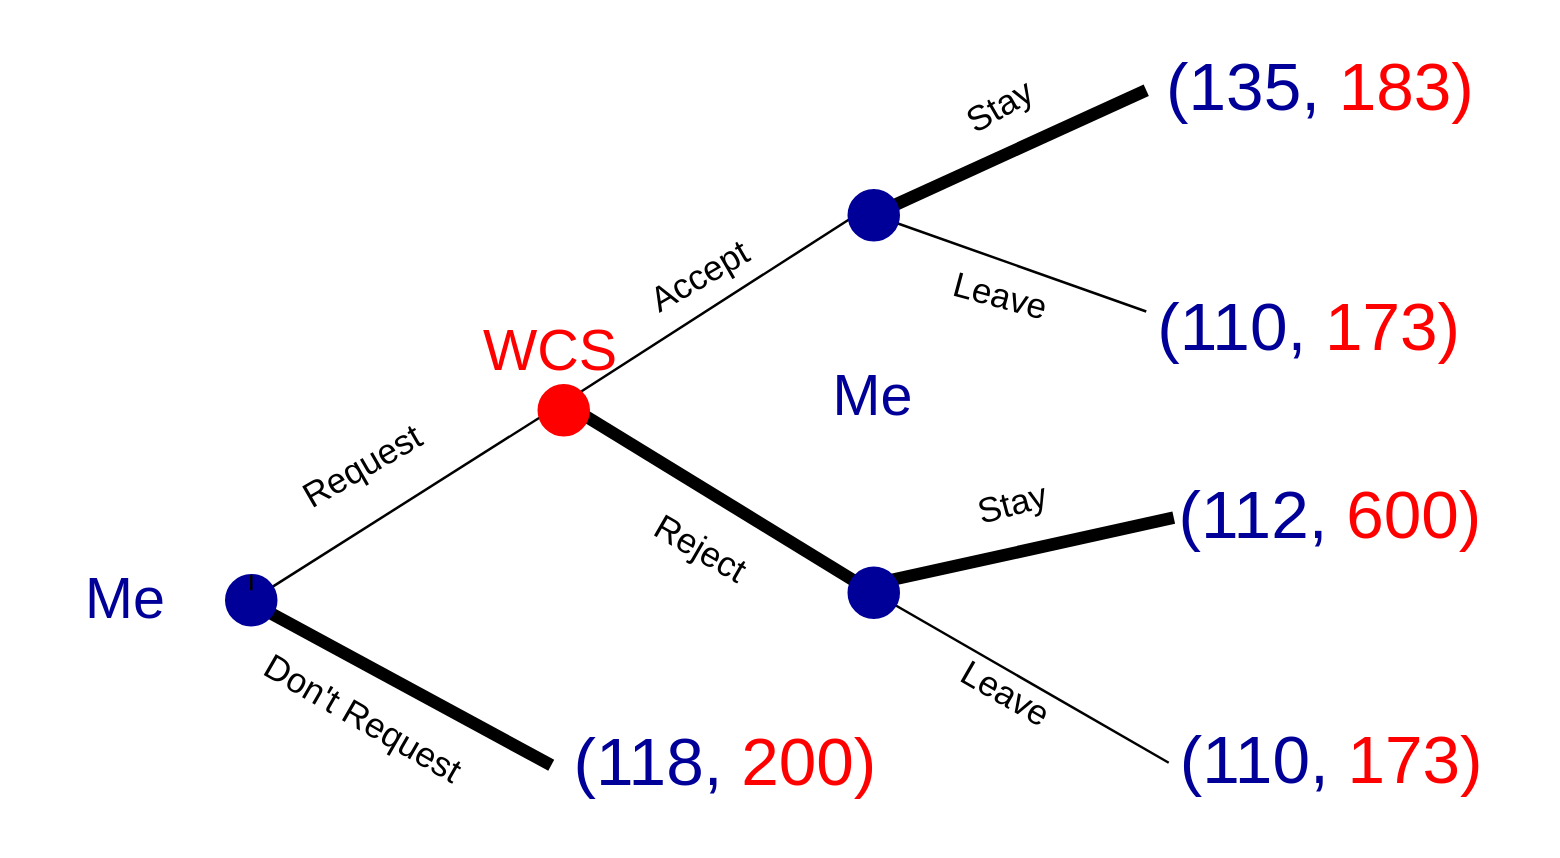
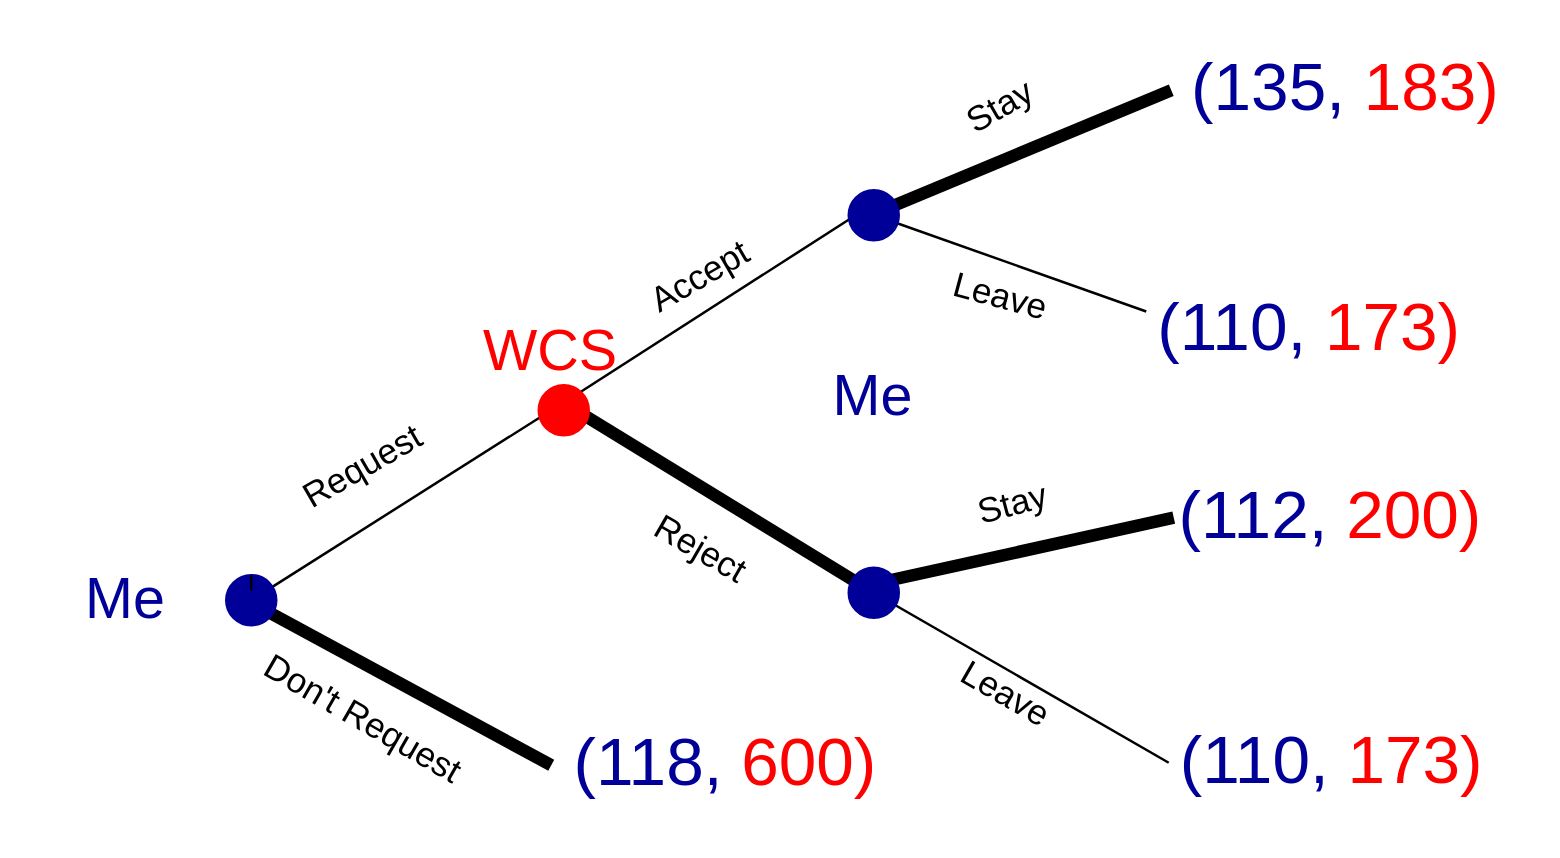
(1321, 90) -> (1346, 90)
(1331, 516) -> (1331, 516)
(726, 764) -> (726, 764)
